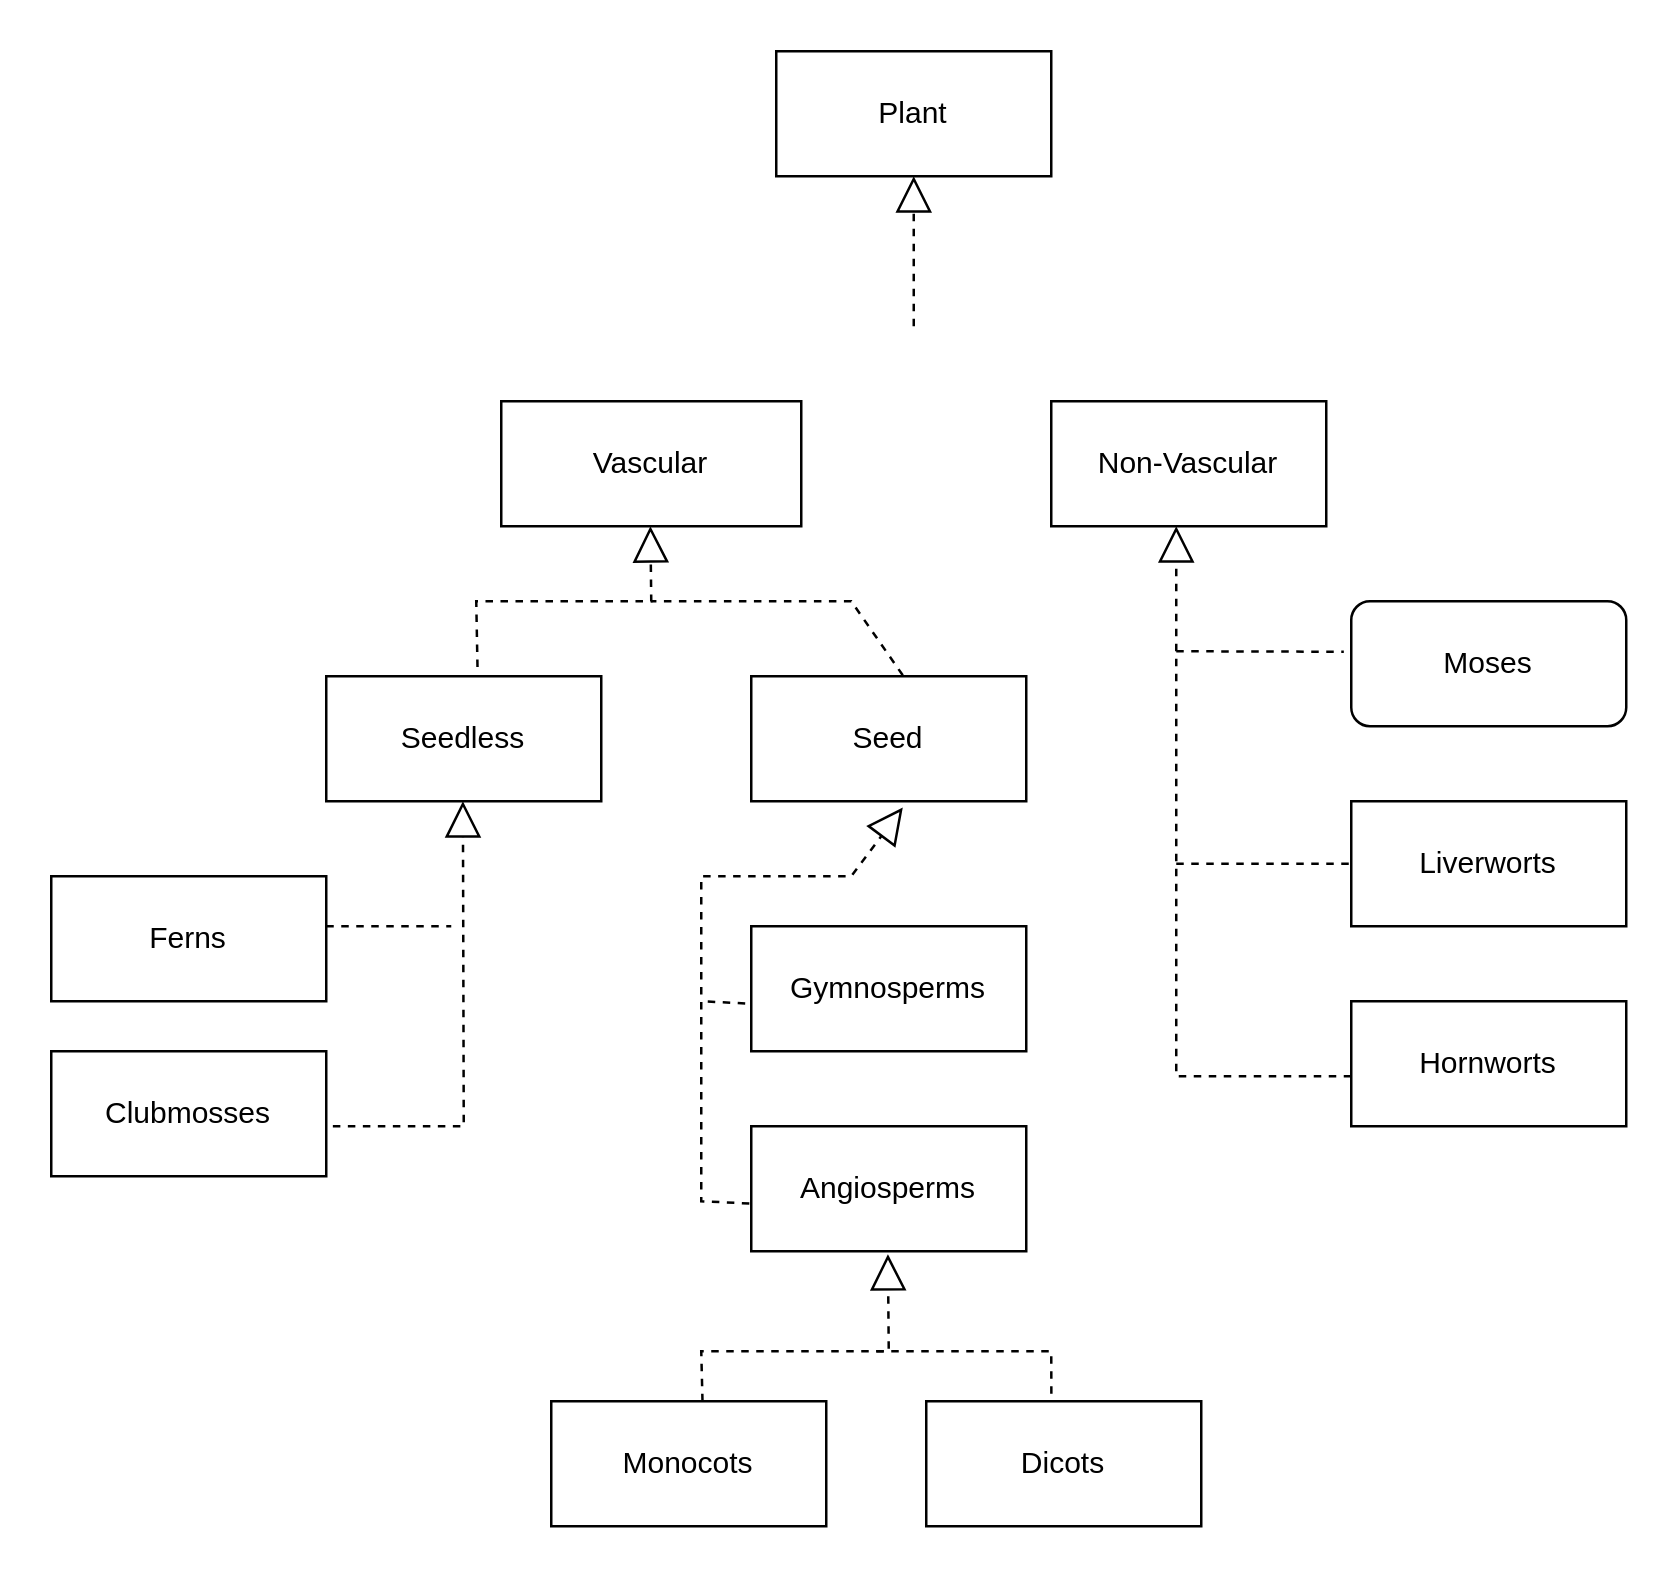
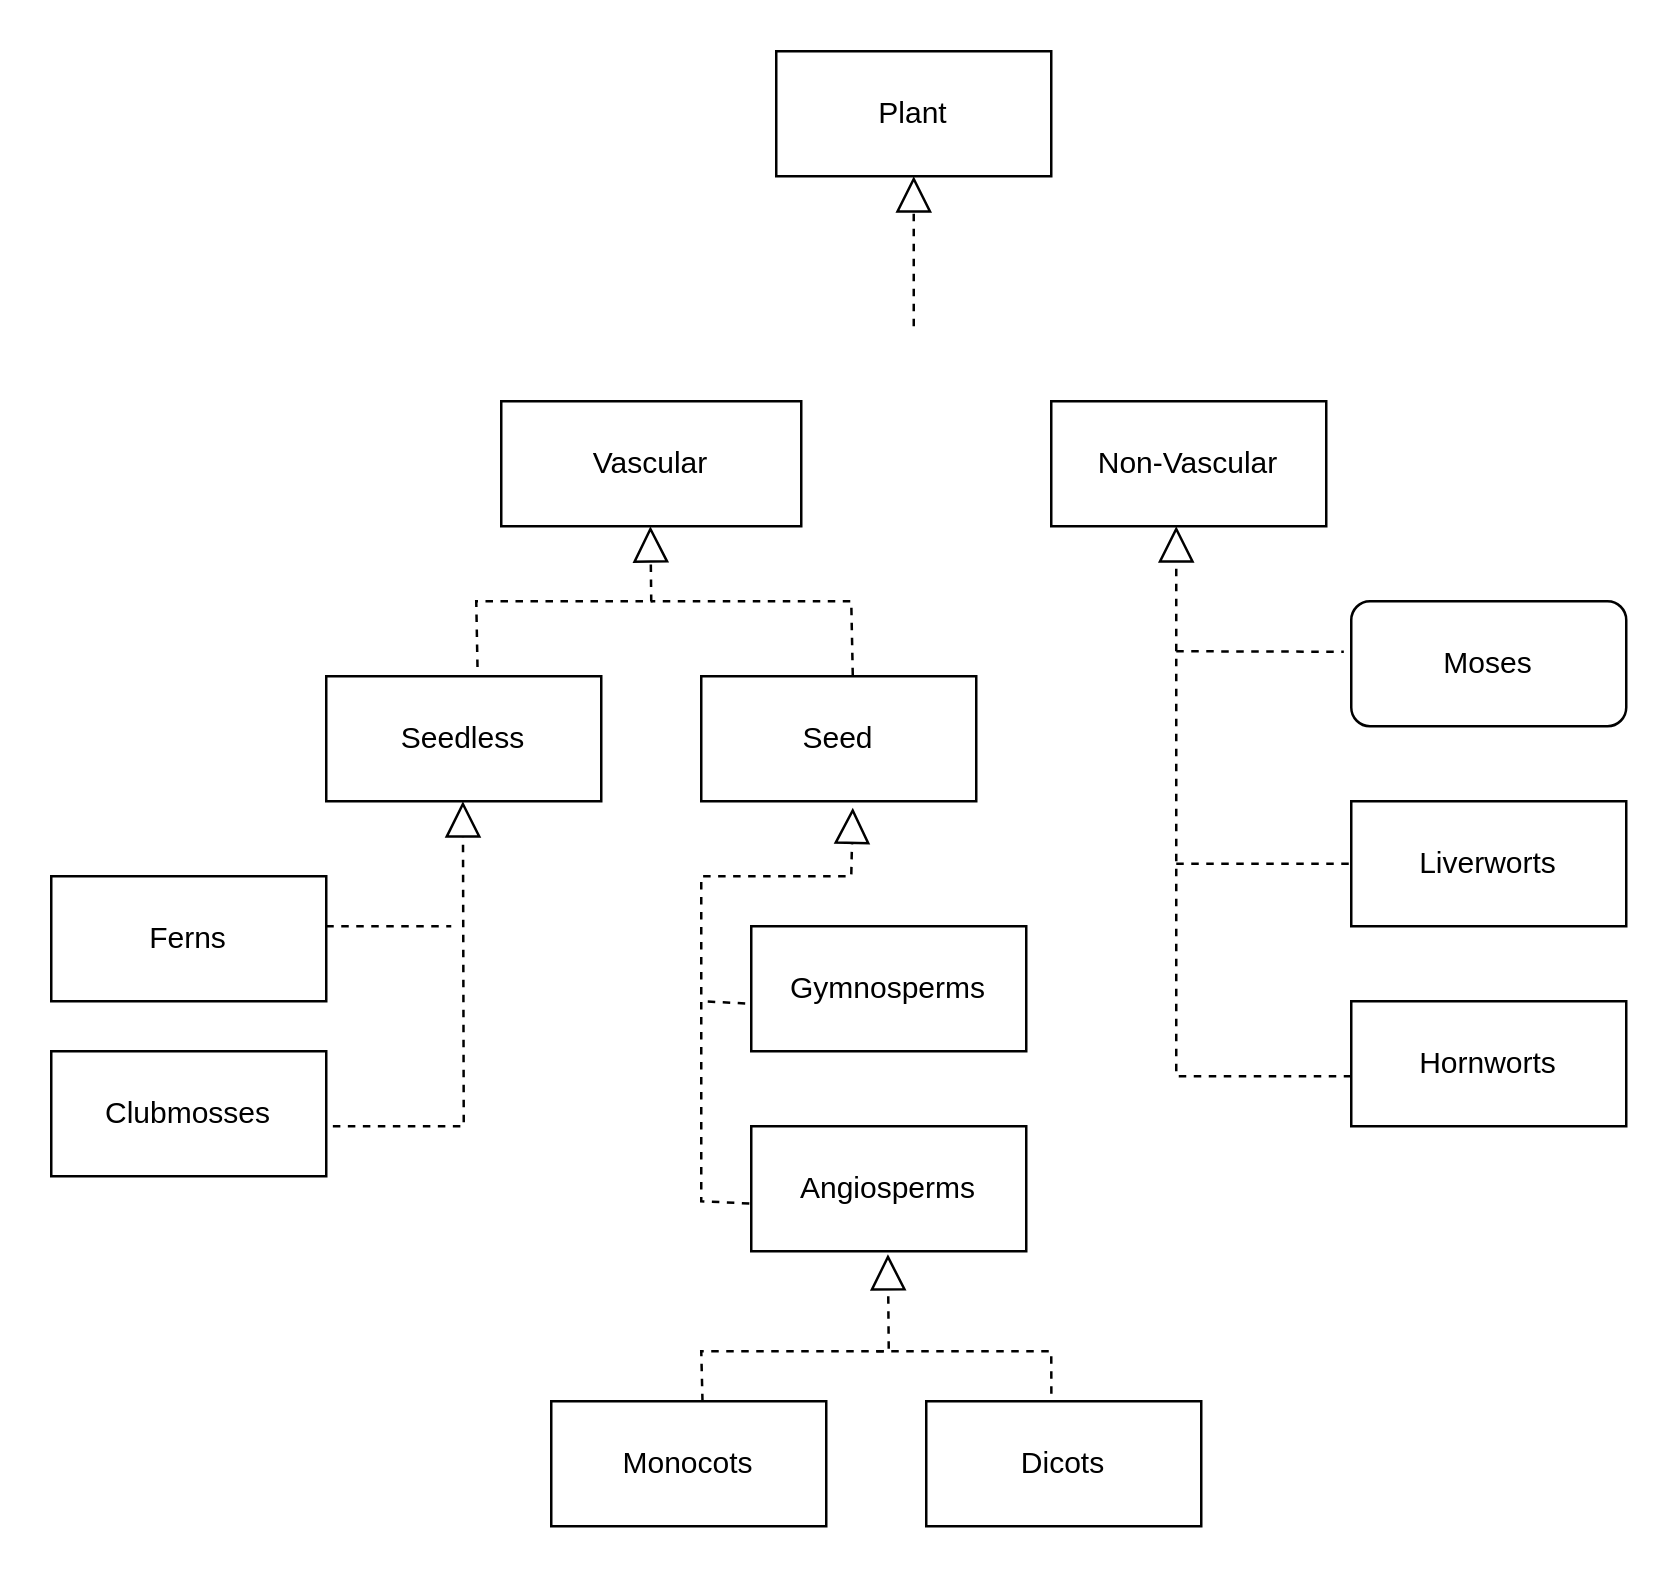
(889, 739) -> (839, 739)
